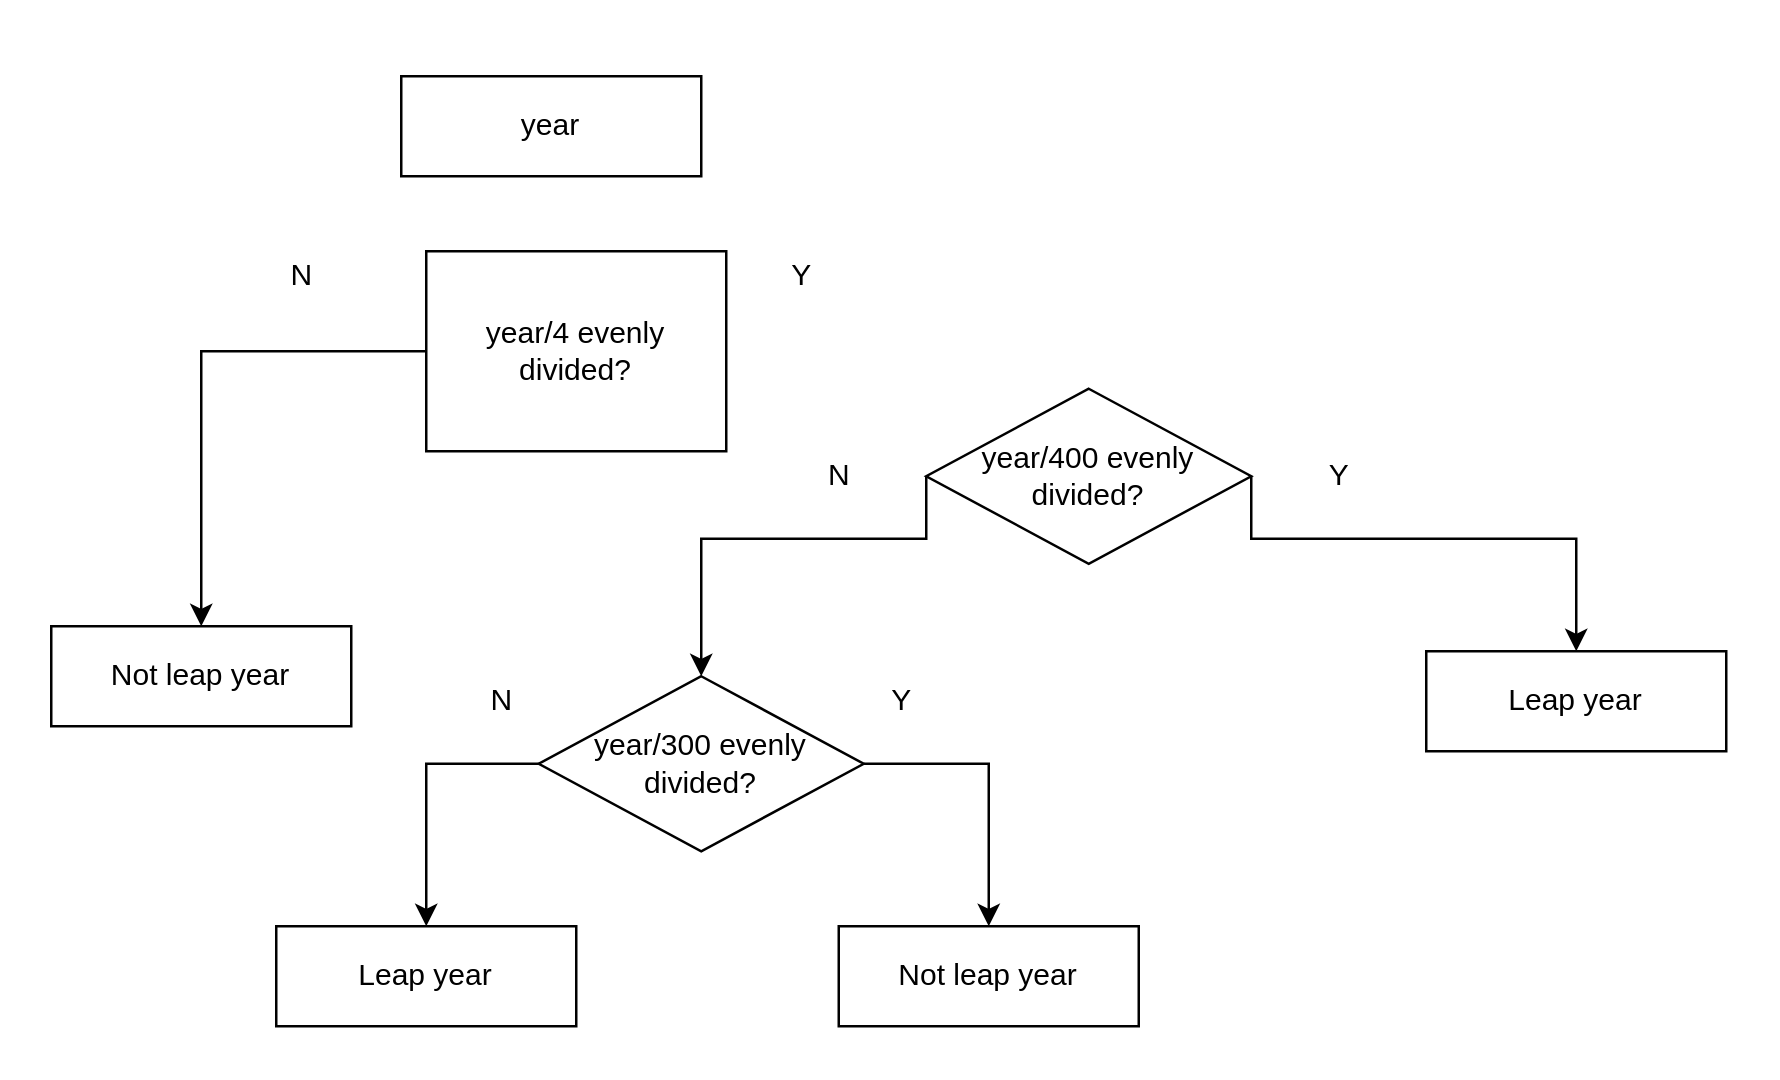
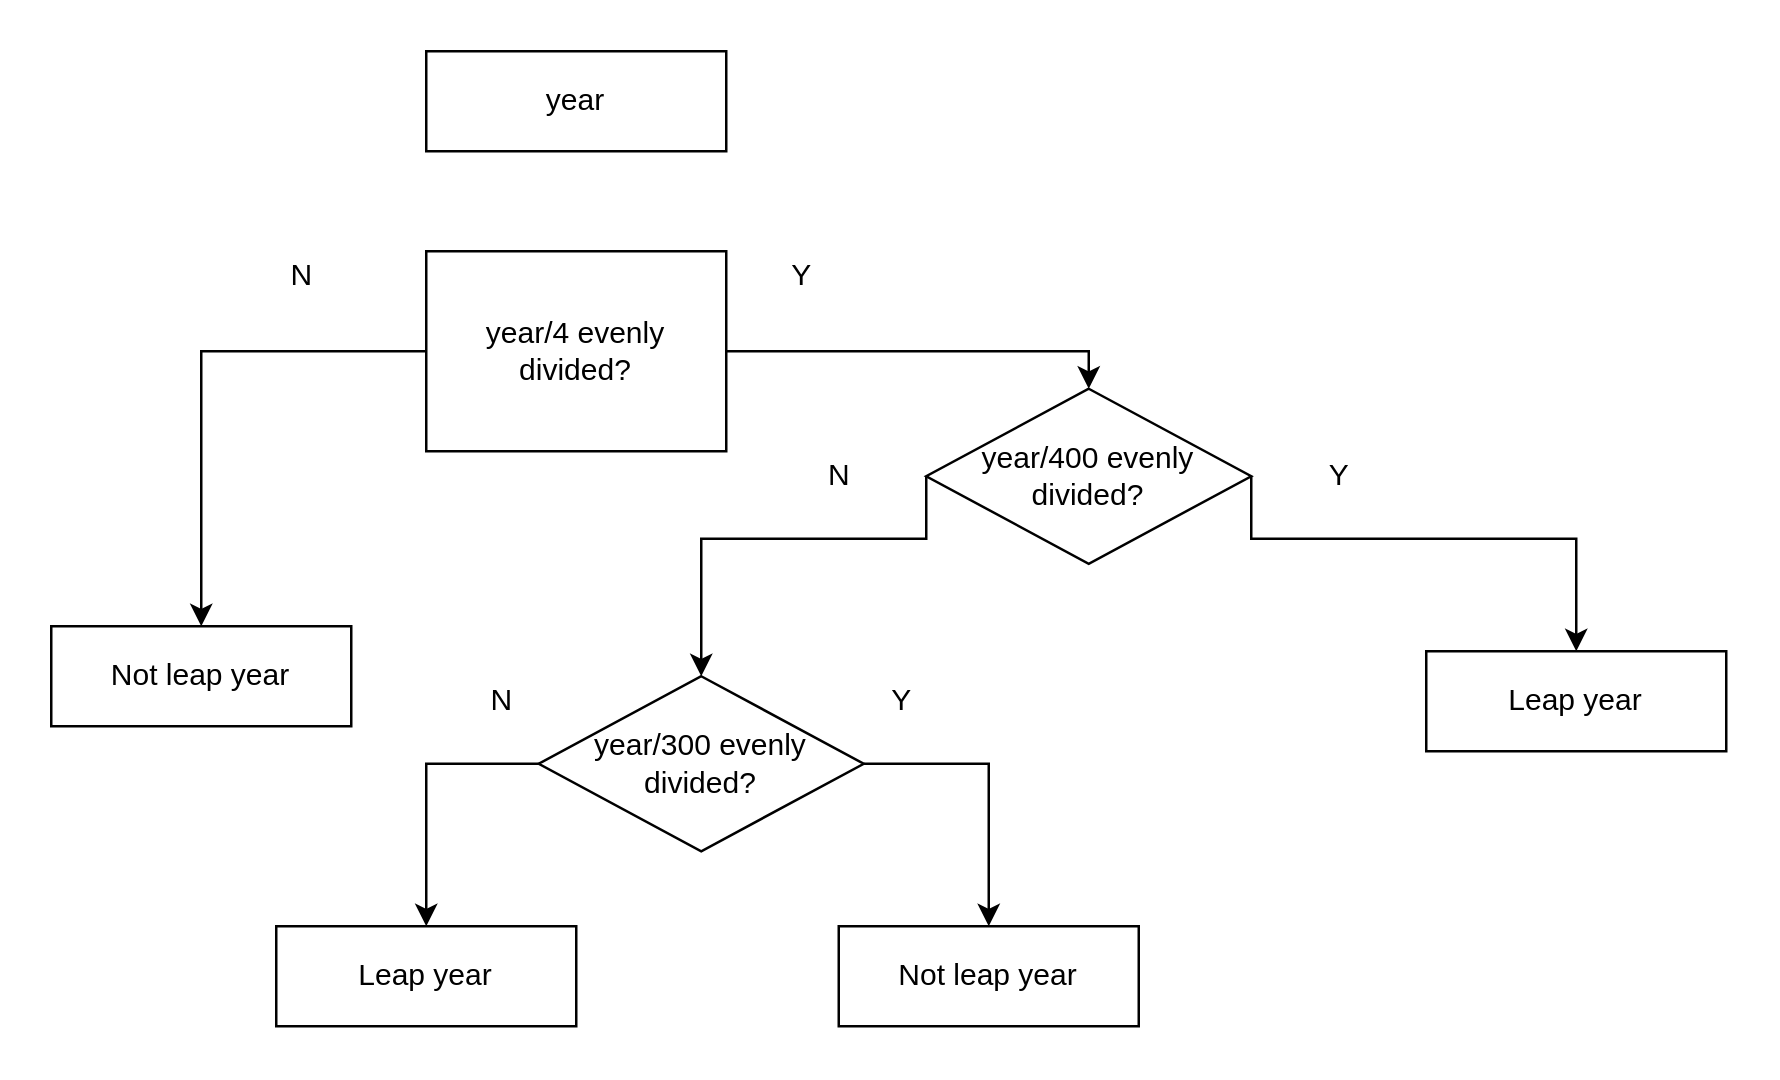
(551, 126) -> (576, 101)
none -> (918, 351)
